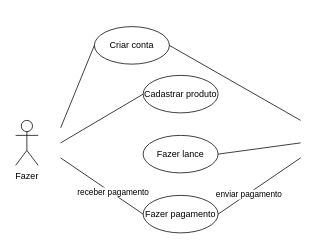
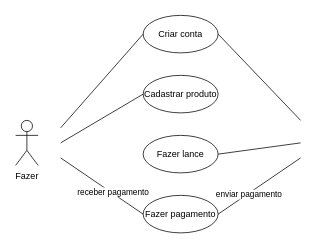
(132, 45) -> (180, 34)
